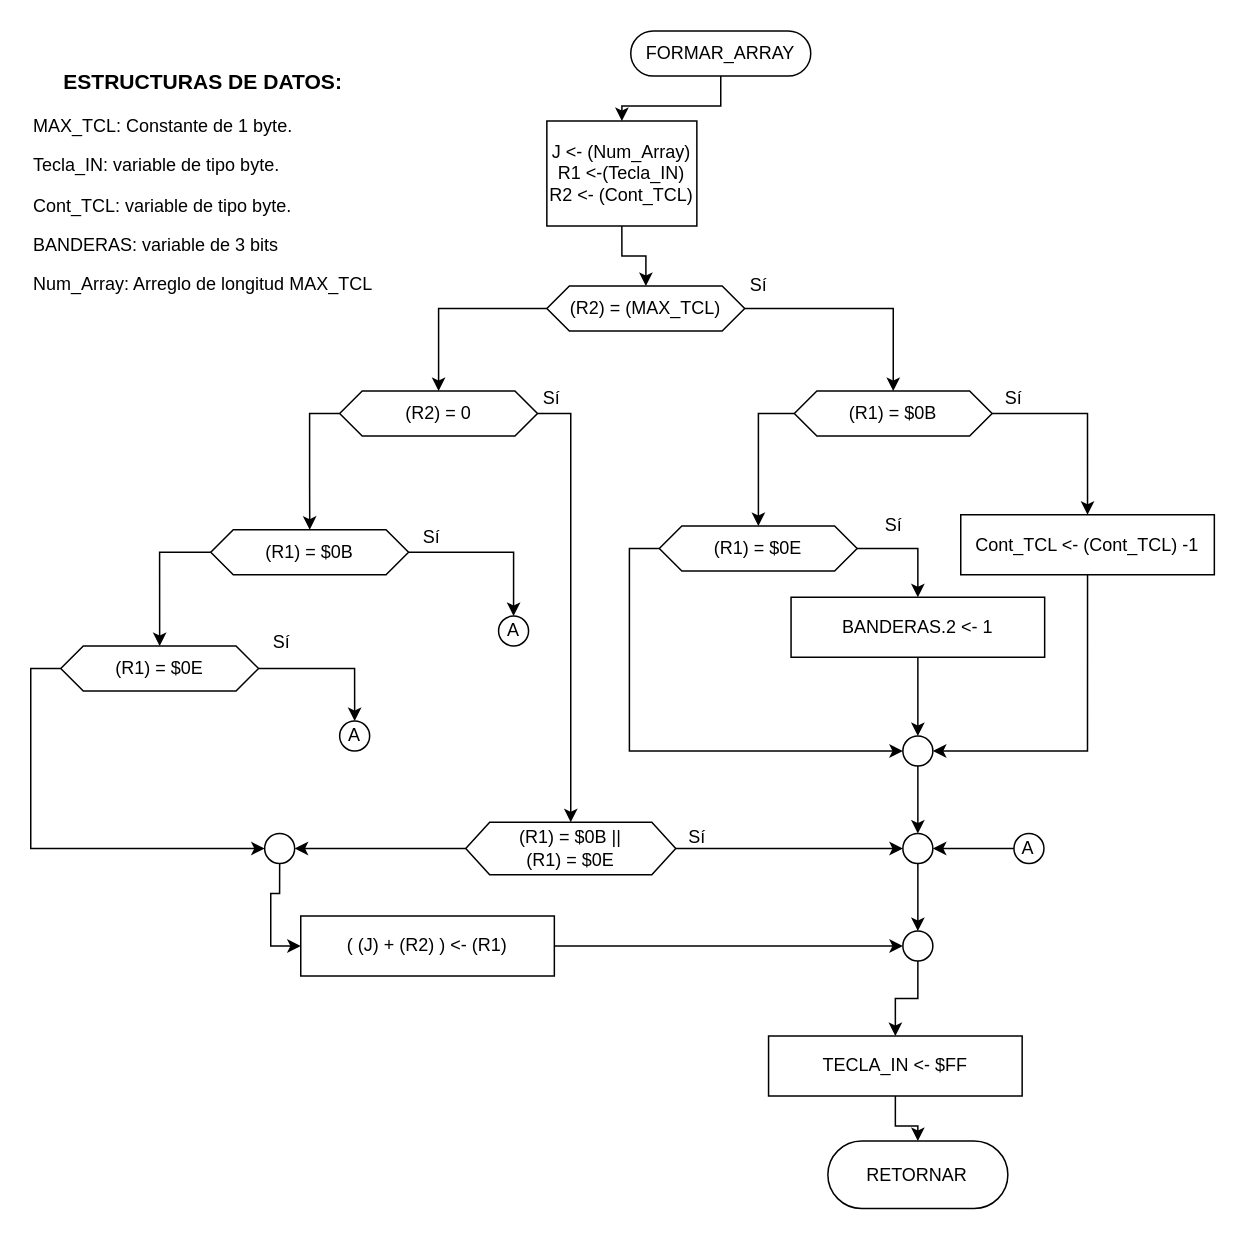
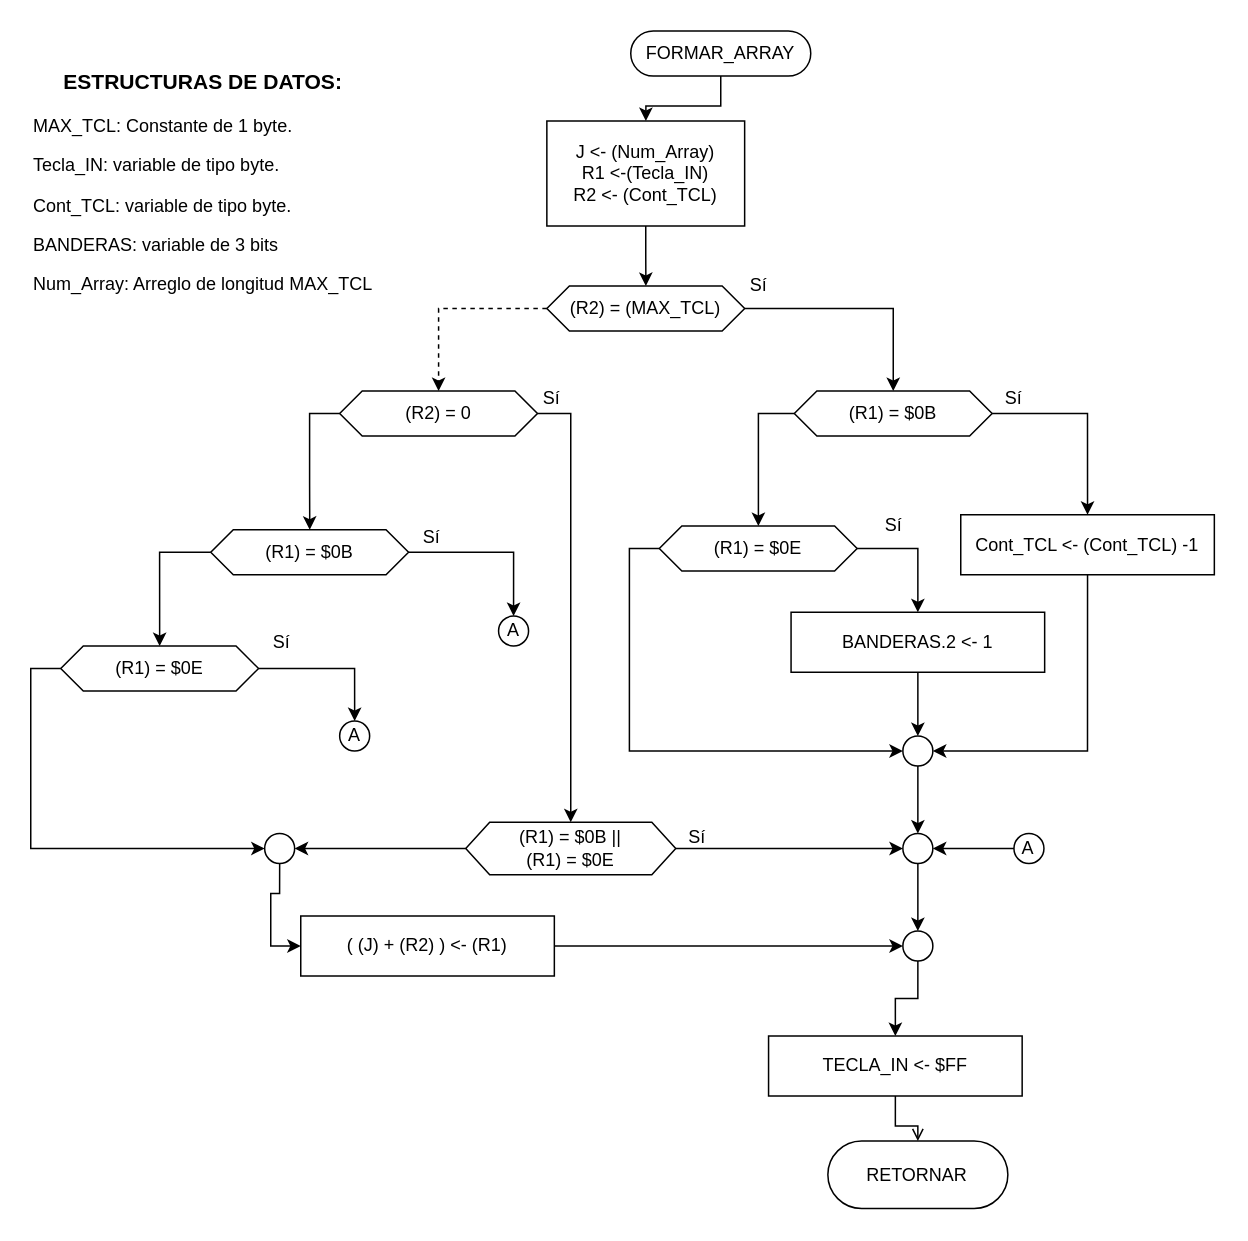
(622, 173) -> (646, 173)
(455, 308) -> (455, 308)
(918, 627) -> (918, 642)
(914, 1126) -> (918, 1127)
